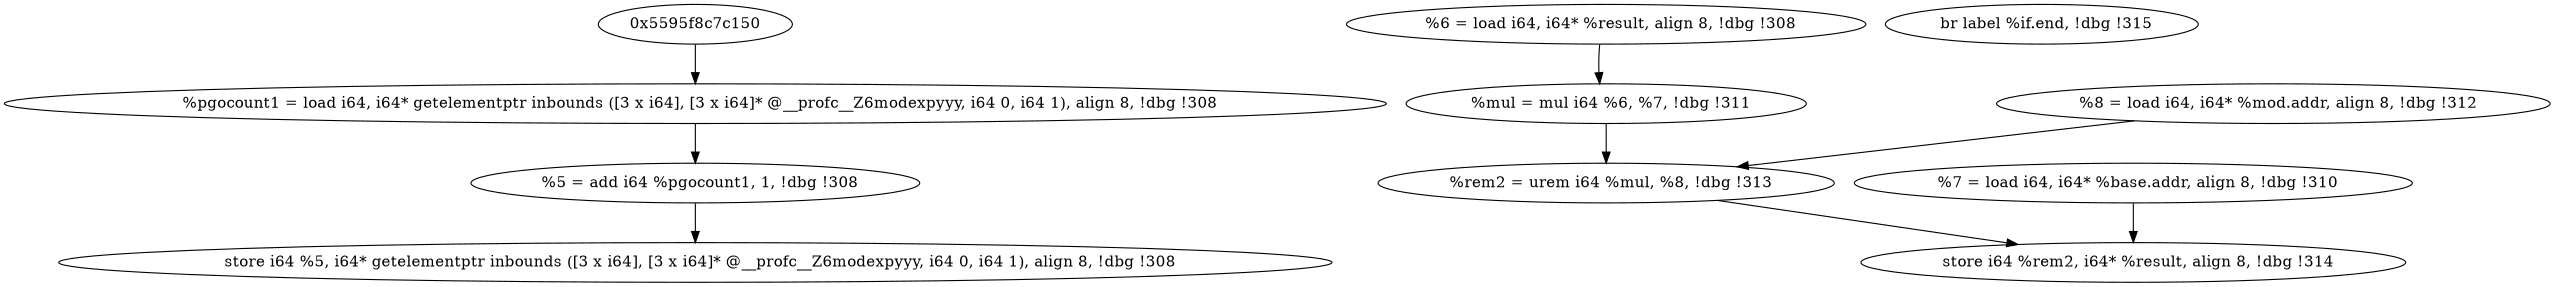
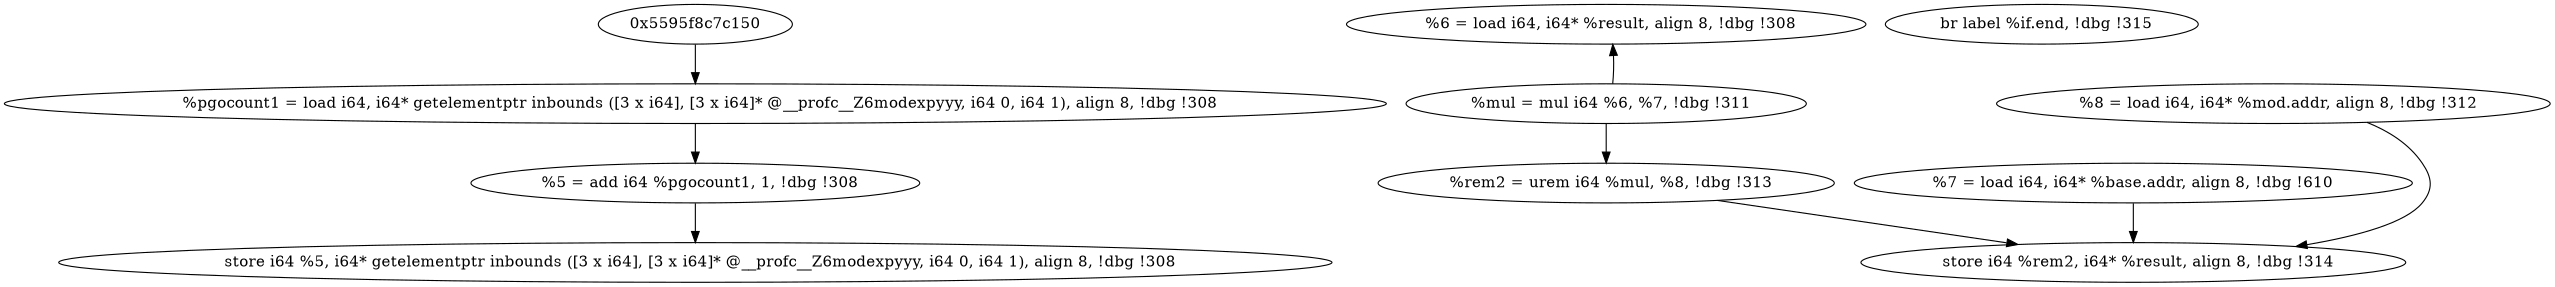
(1599, 59) -> (1614, 70)
(1941, 143) -> (2418, 207)
(2133, 183) -> (2133, 183)
